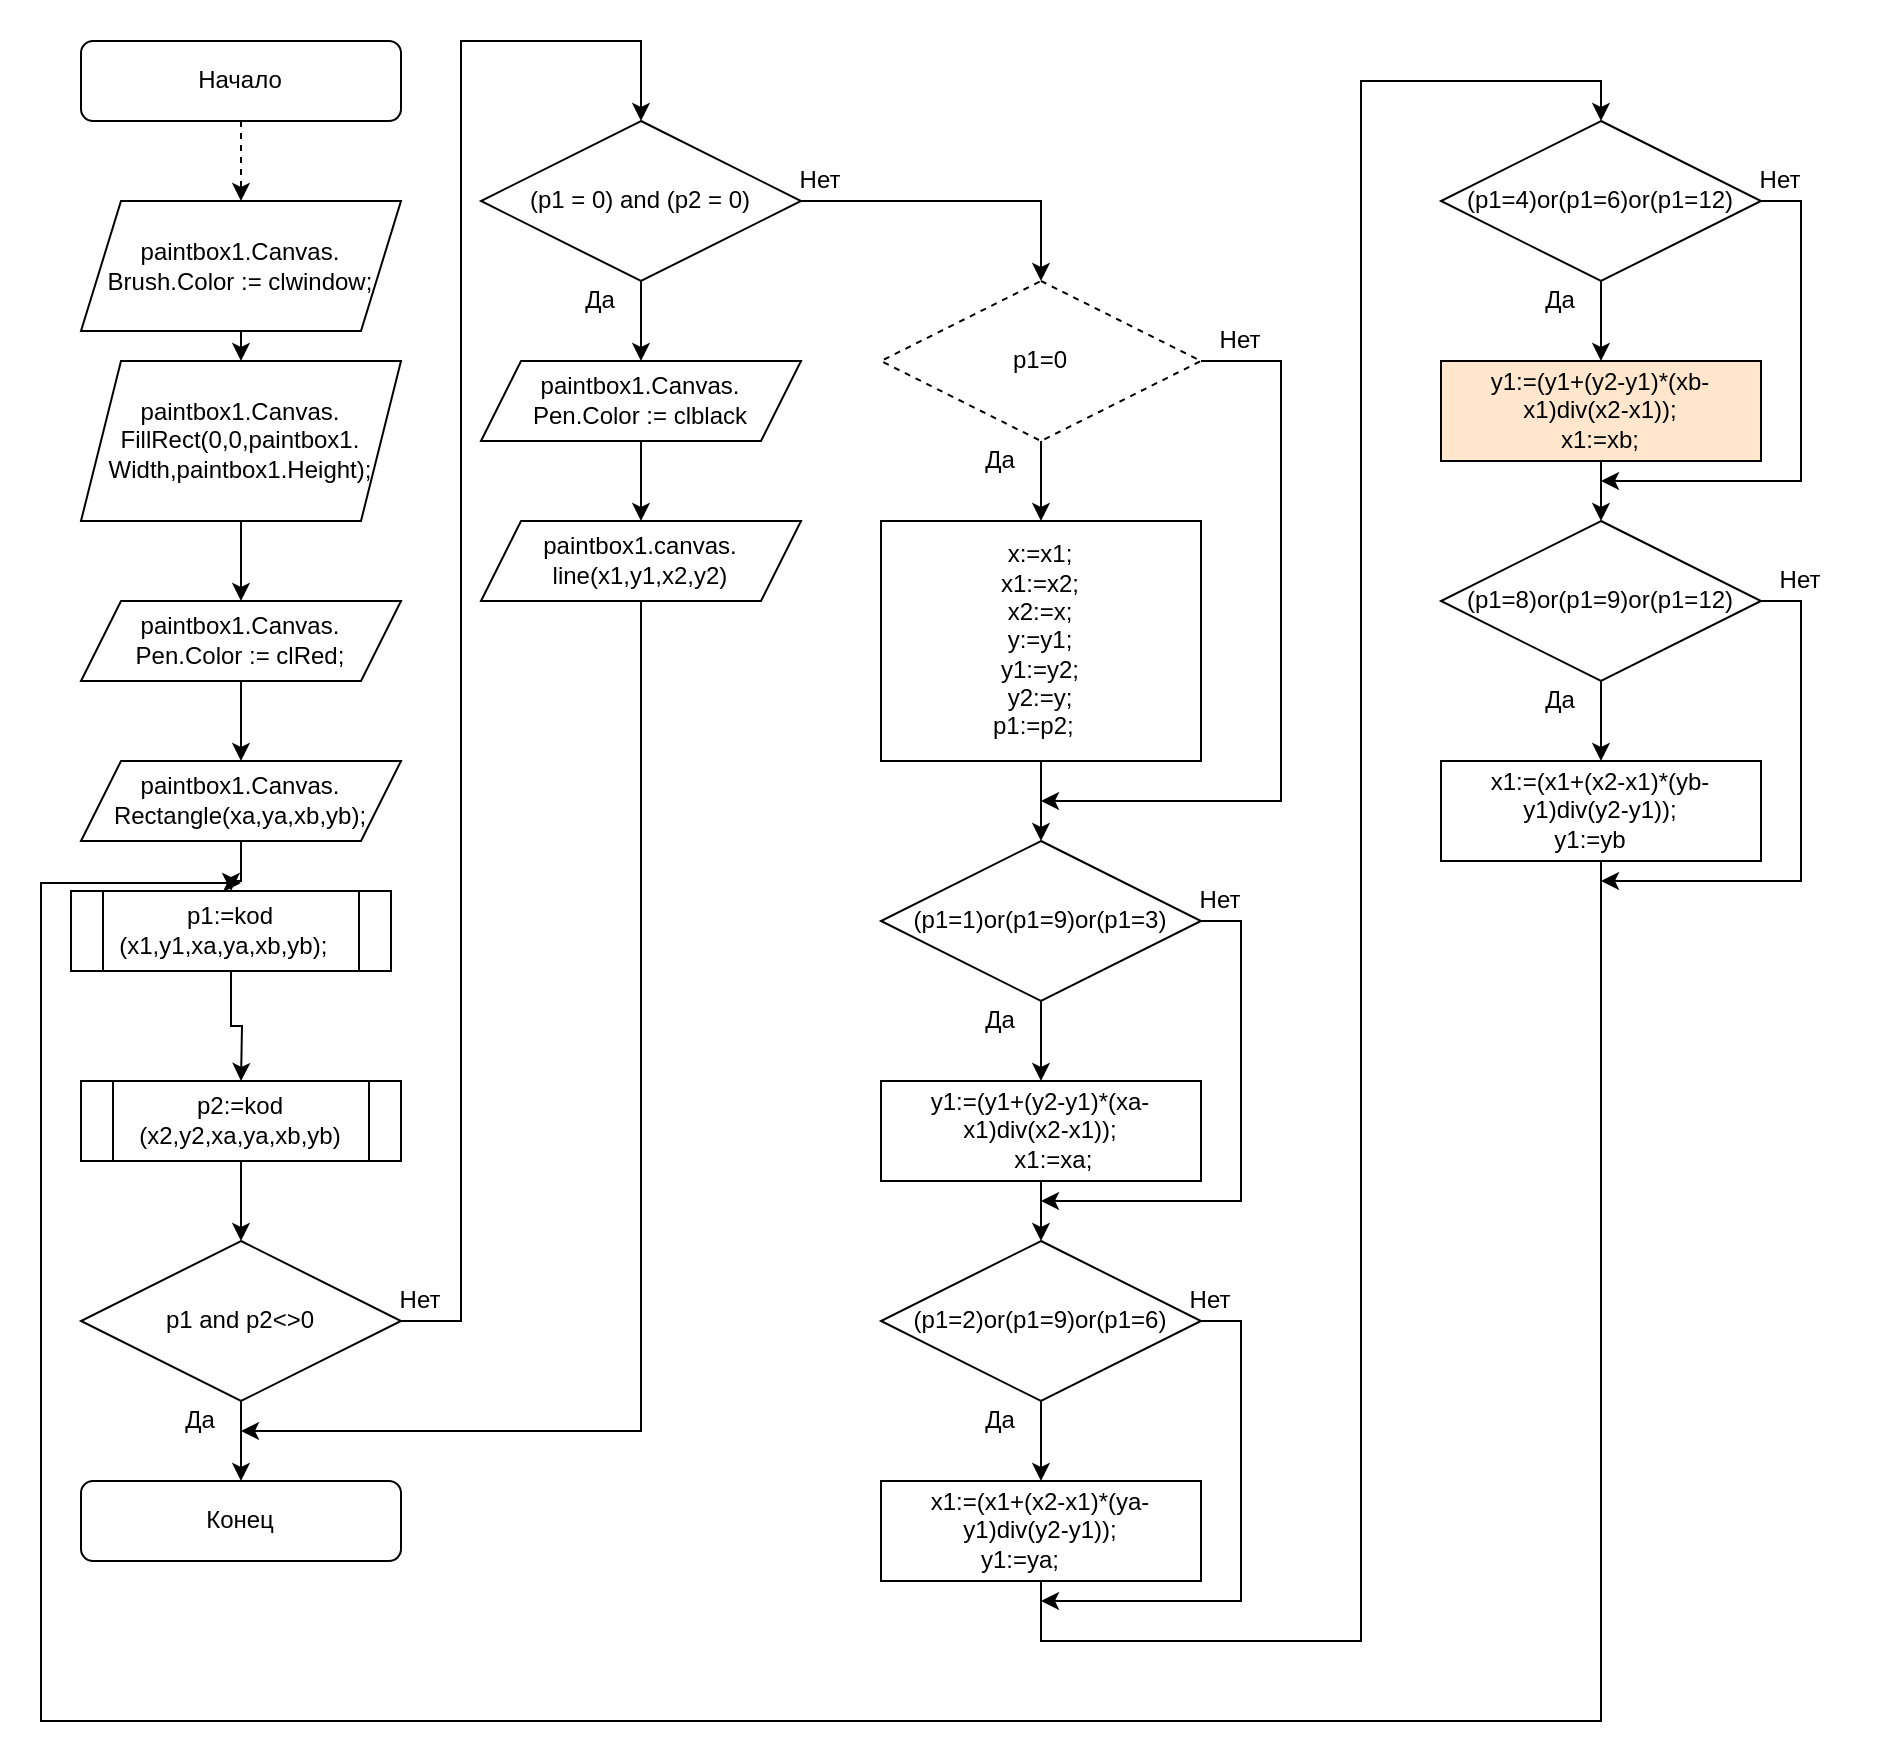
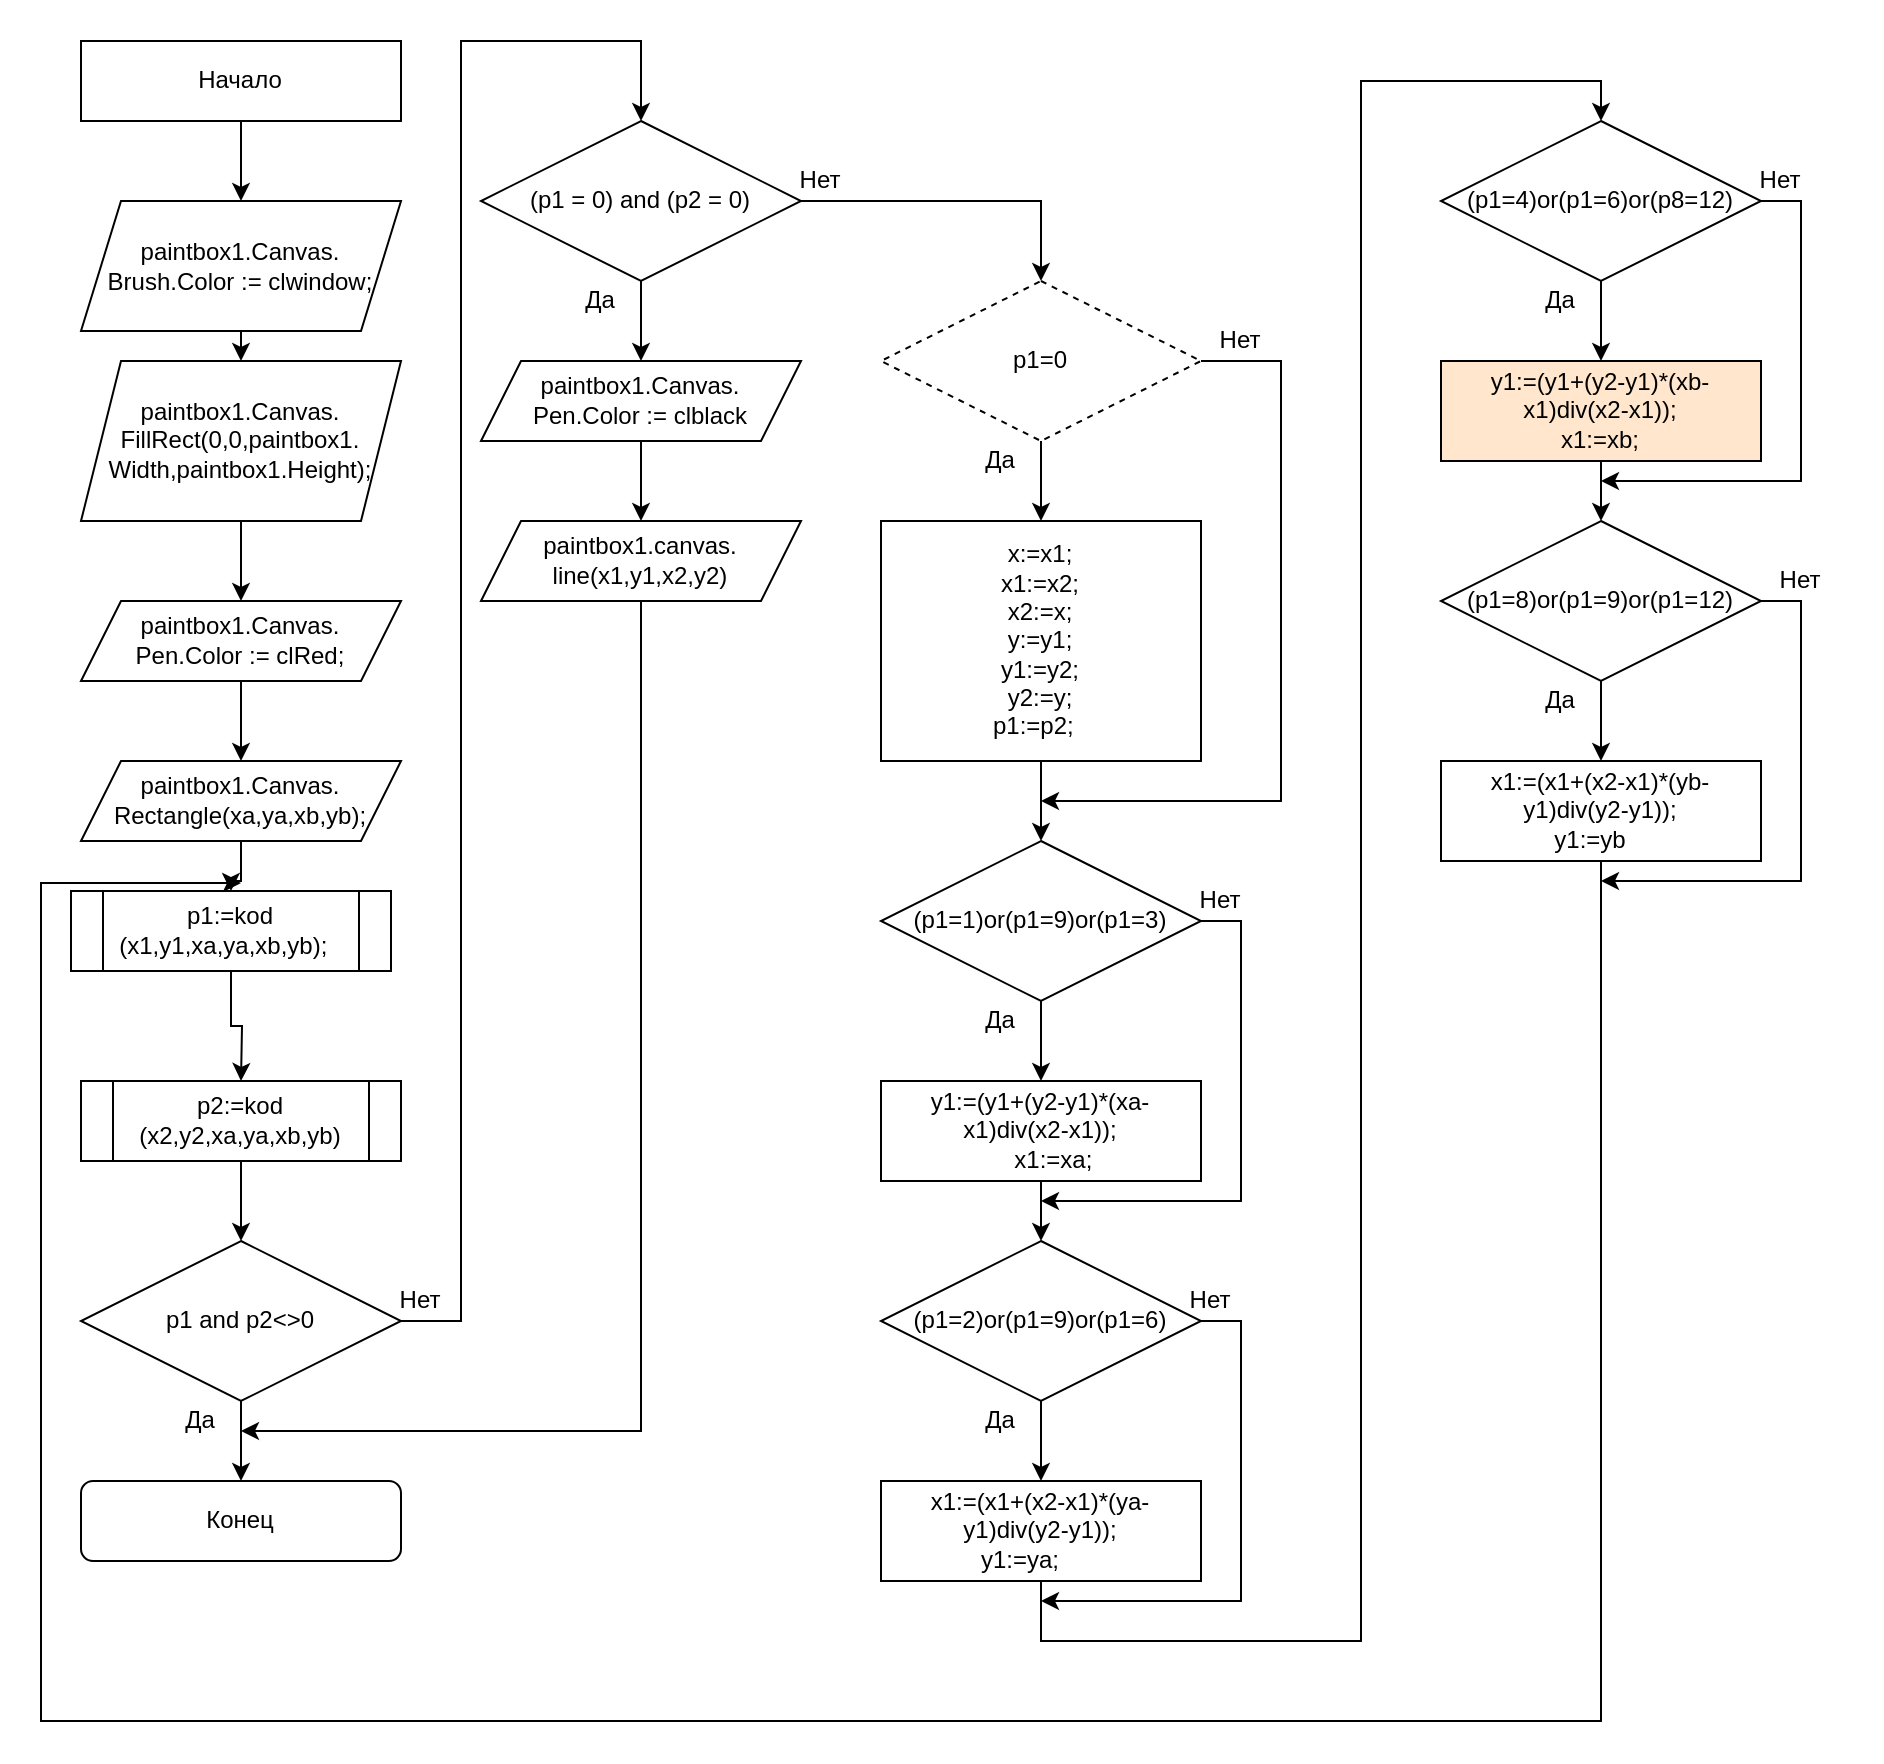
(241, 81) -> (241, 81)
(241, 153) -> (241, 153)
(1601, 201) -> (1601, 201)
